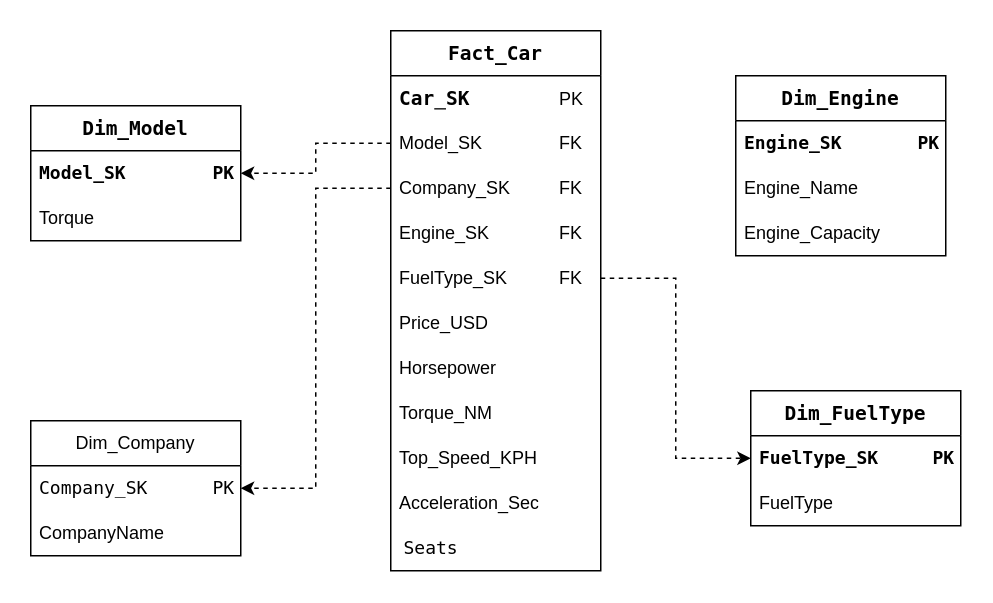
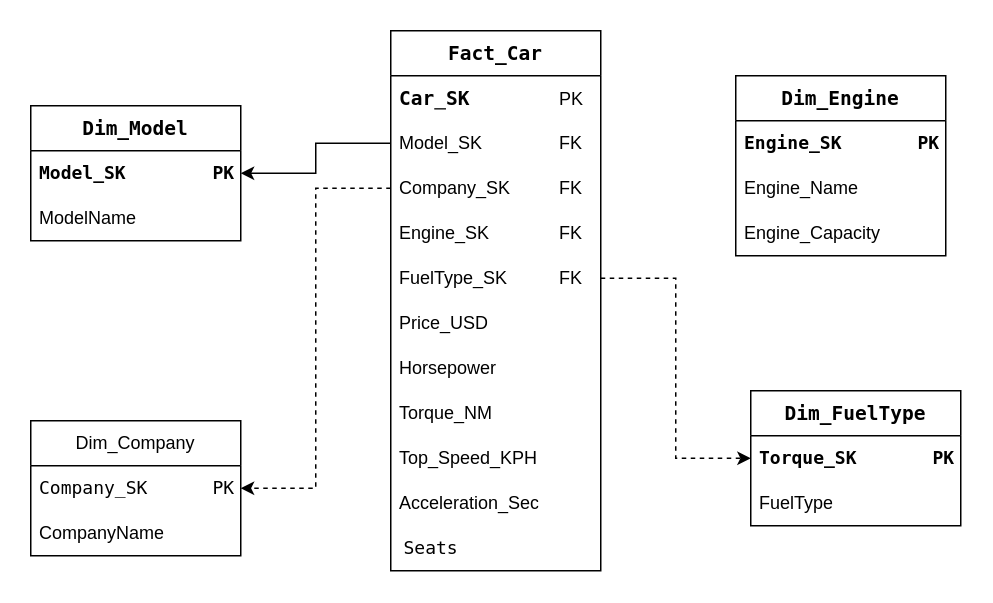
(316, 155) -> (316, 155)
(70, 218) -> (83, 218)
(828, 458) -> (820, 458)
